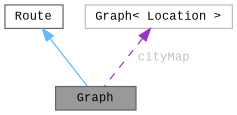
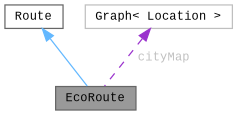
(96, 98) -> (96, 98)
